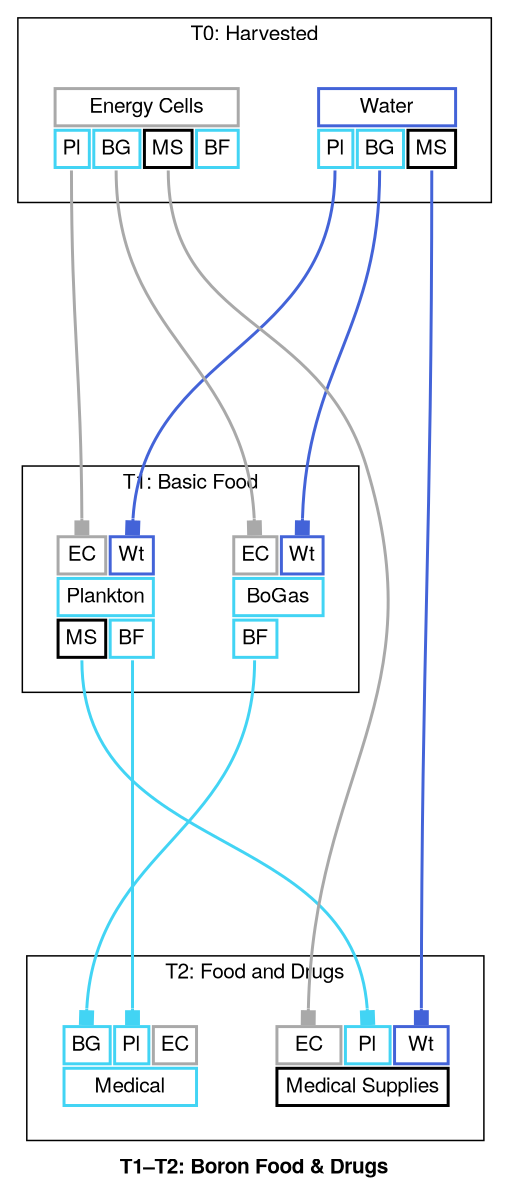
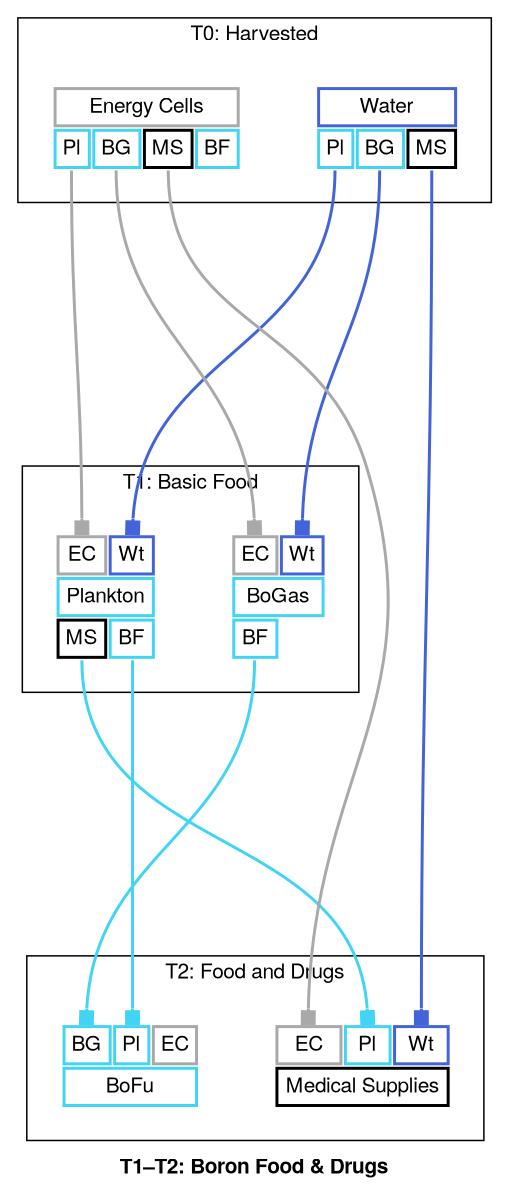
(130, 1086) -> (130, 1086)
